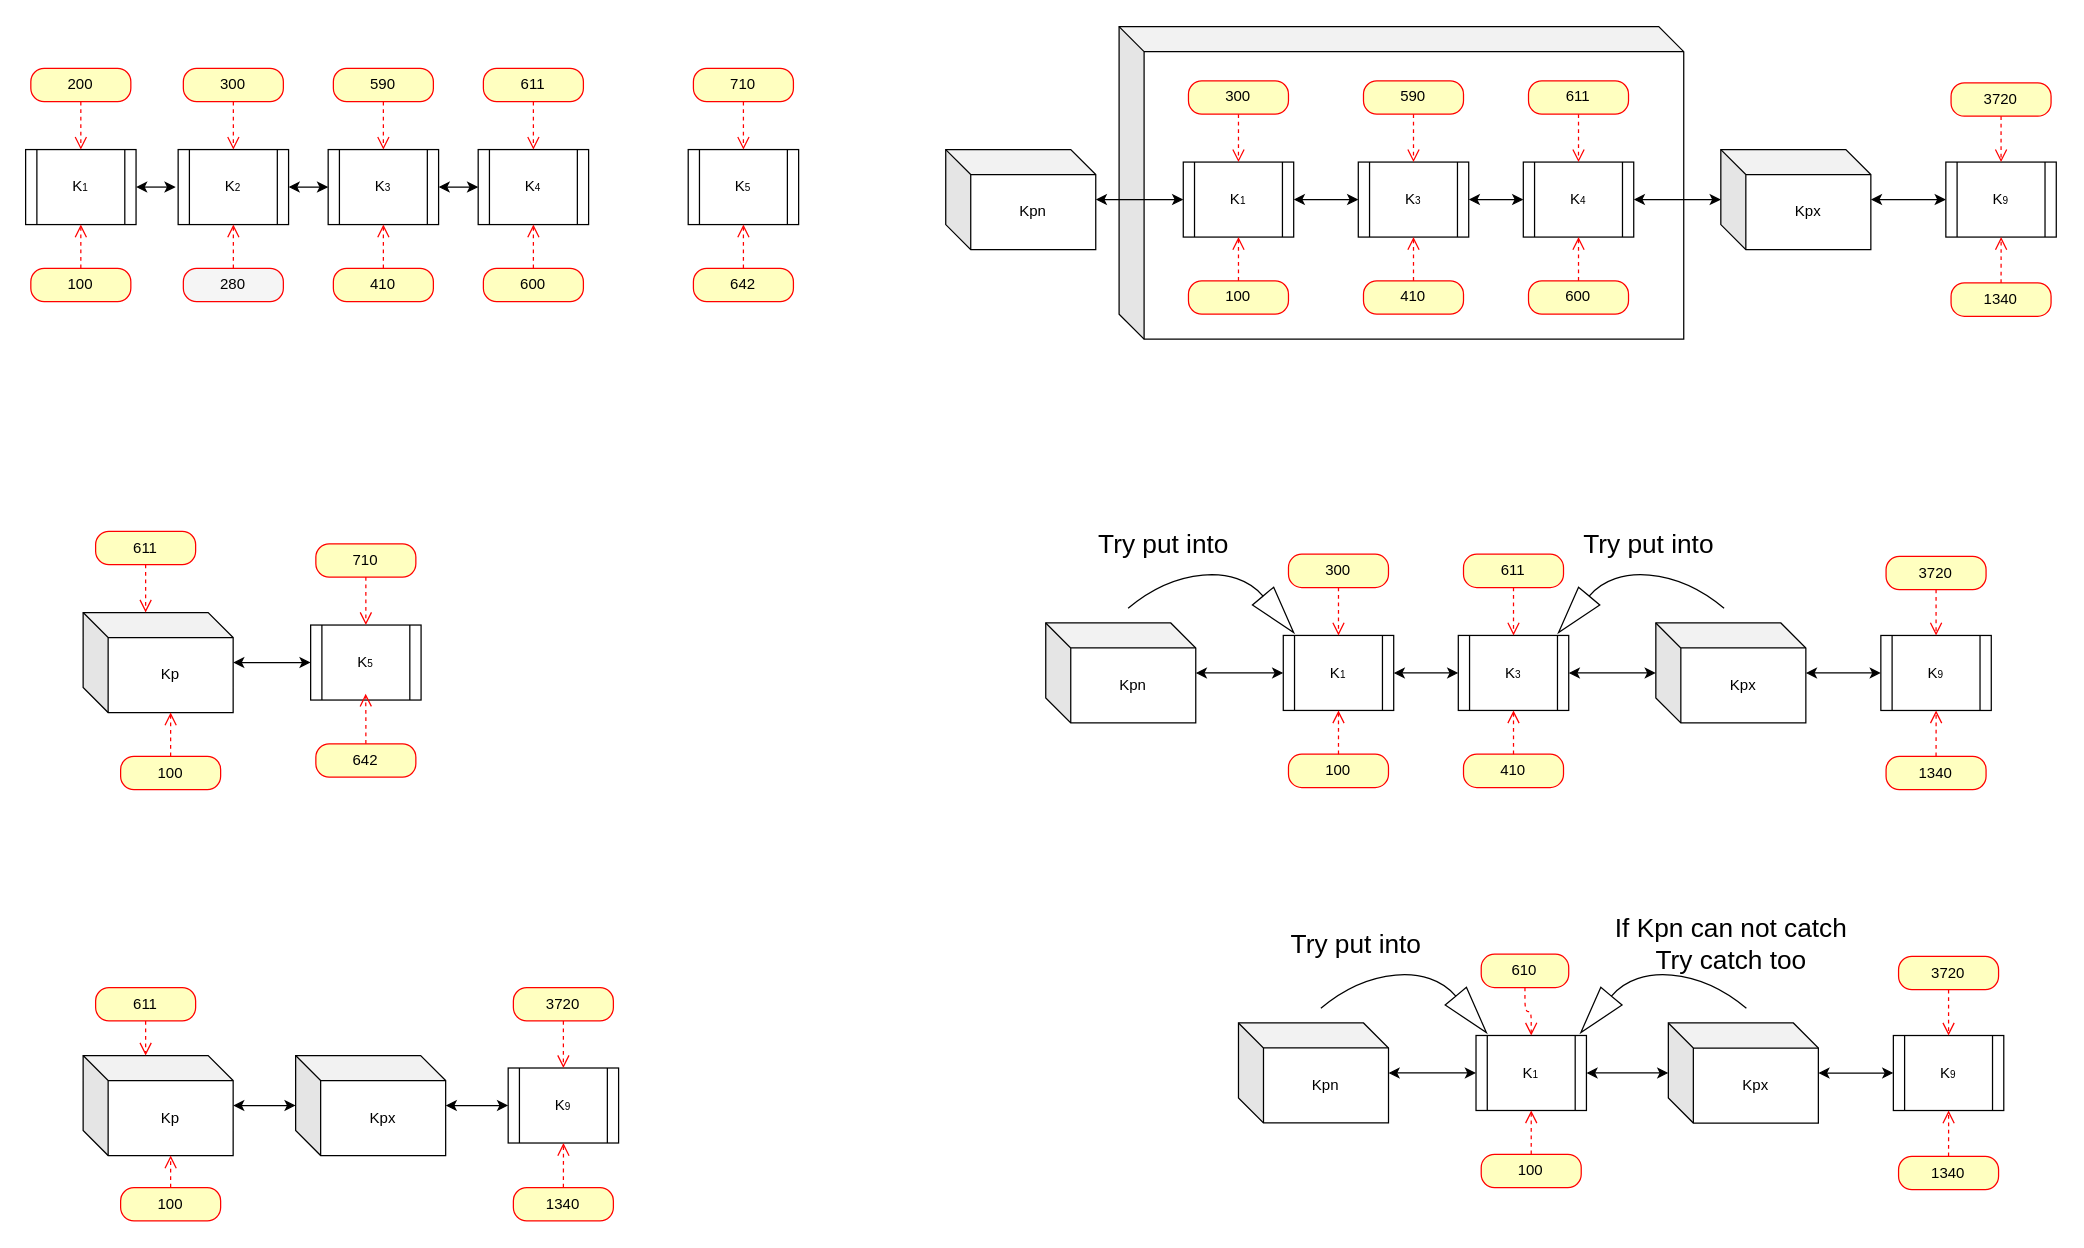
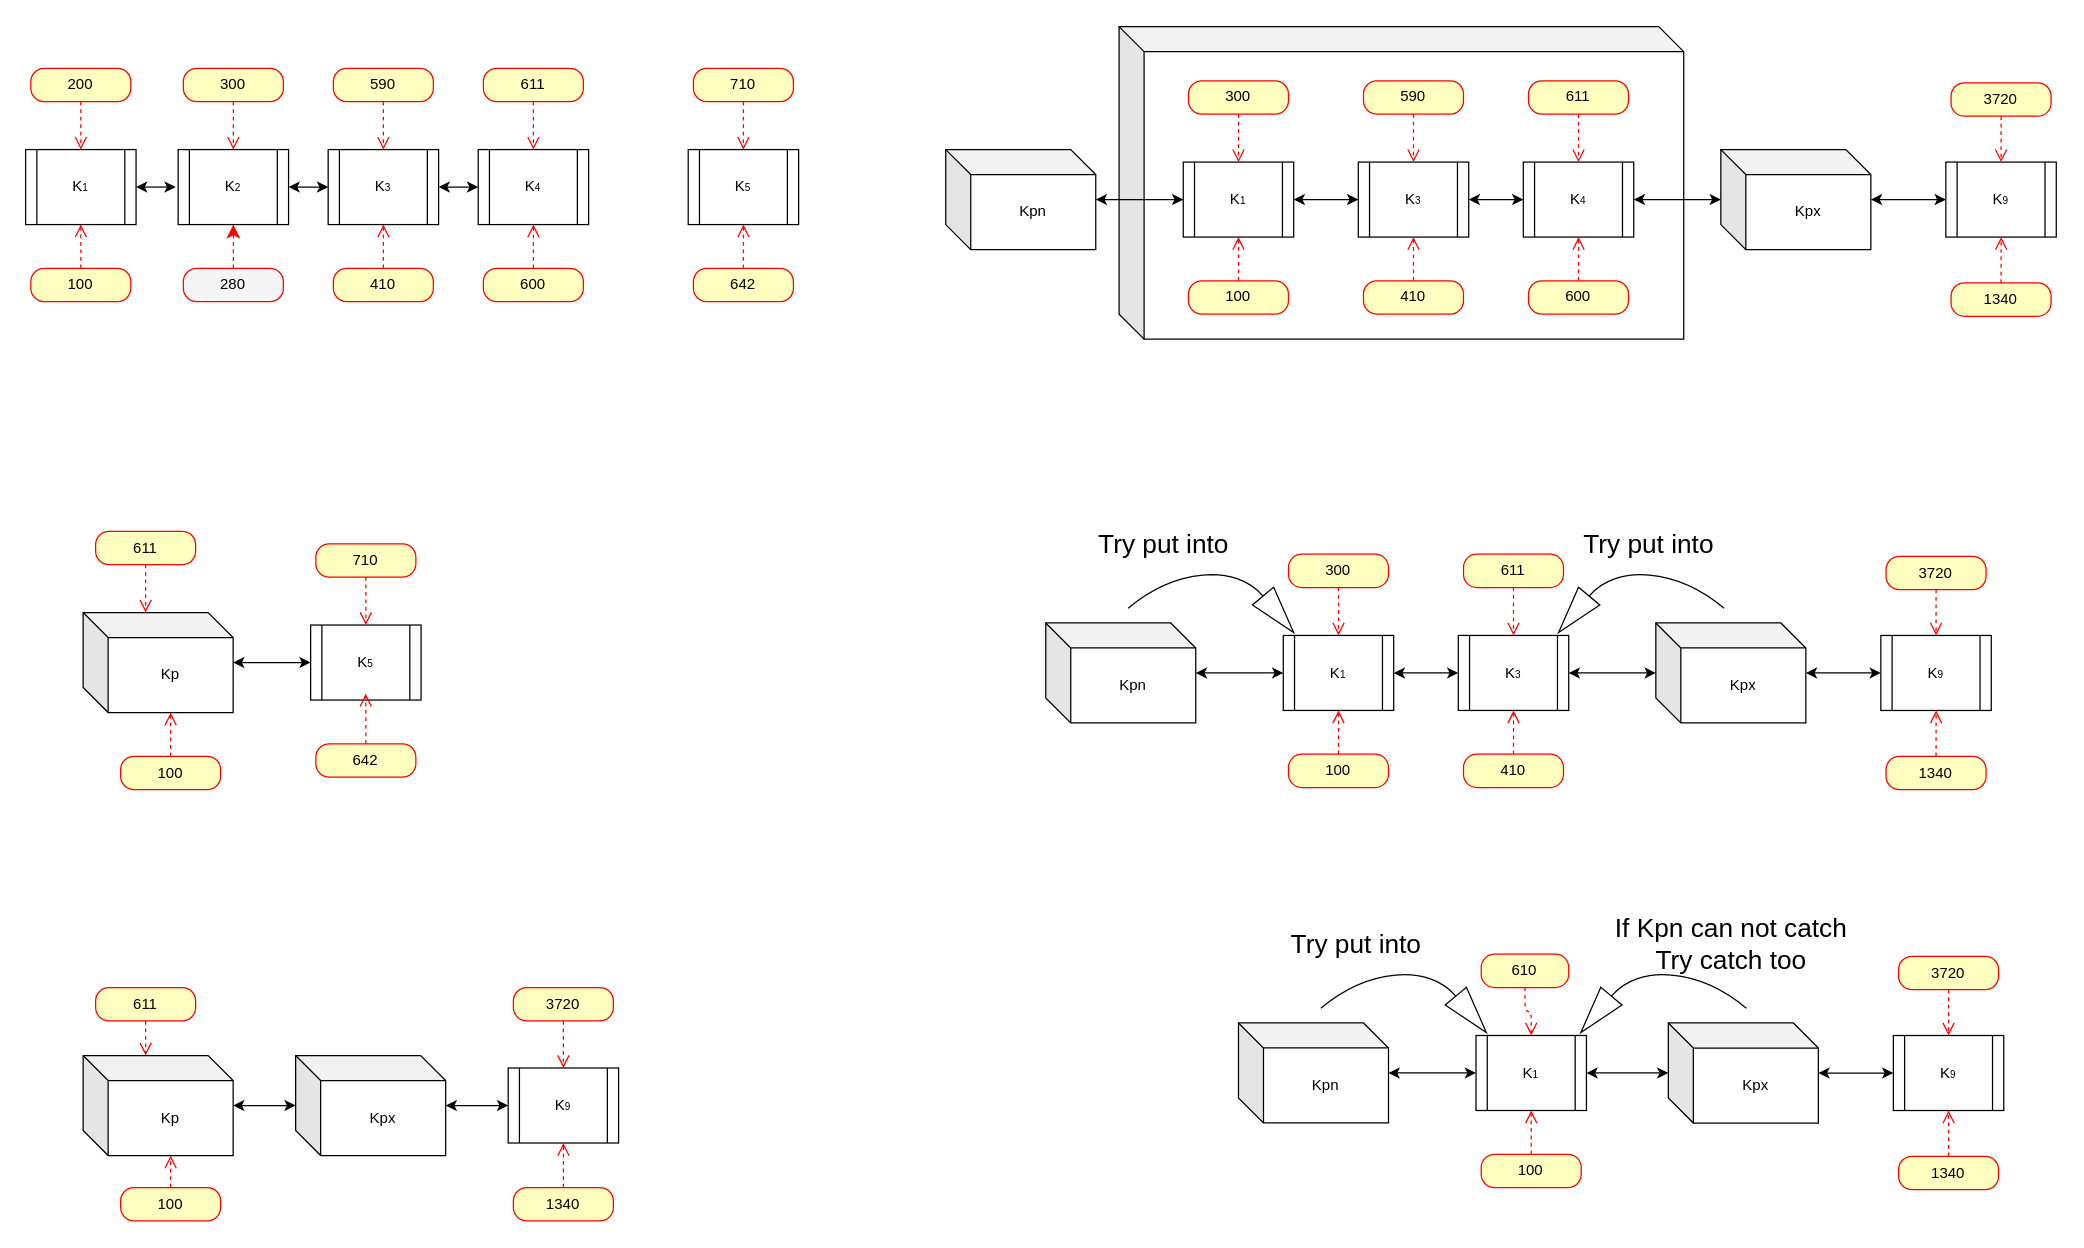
(233, 232) -> (233, 236)
